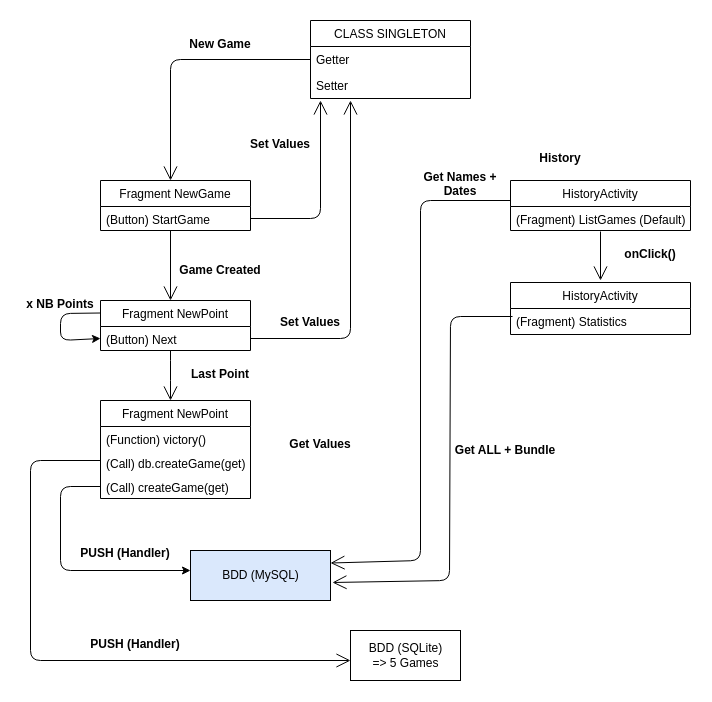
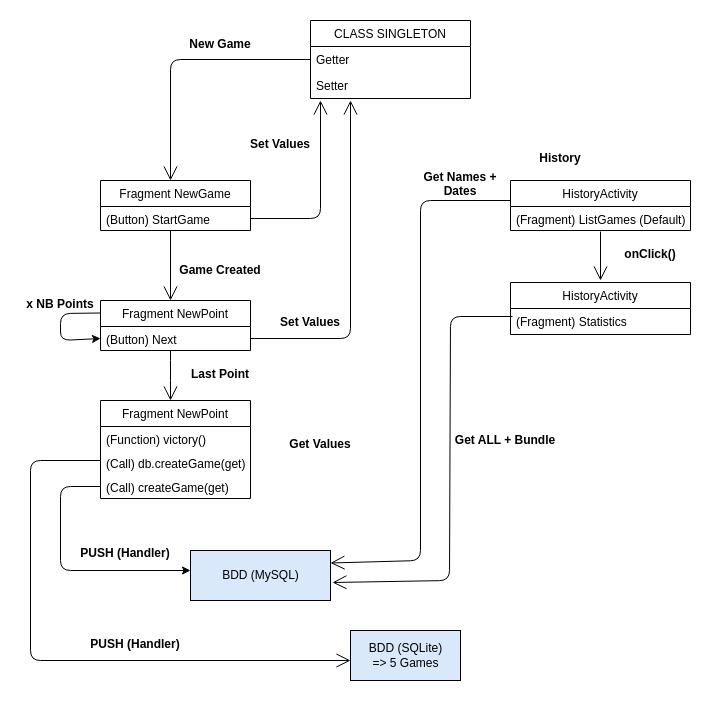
(506, 450) -> (506, 440)
(406, 656) -> (406, 656)
